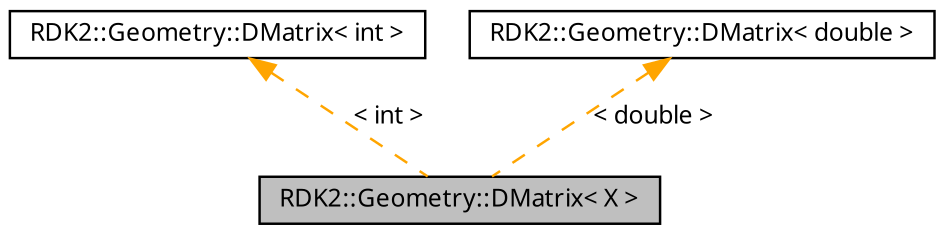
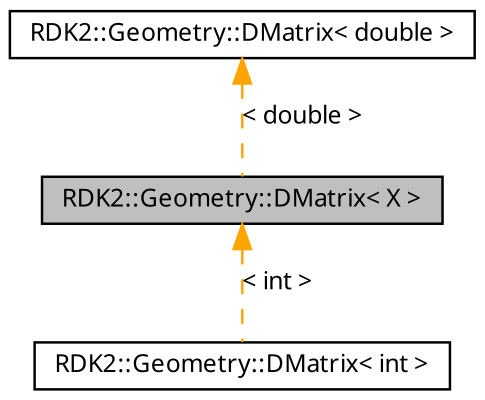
(349, 125) -> (242, 296)
